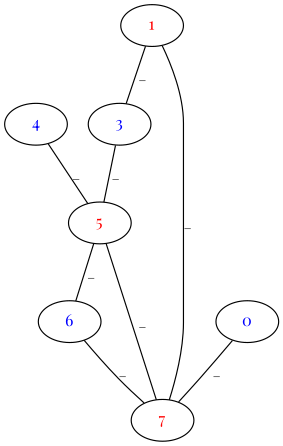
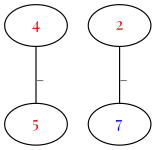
(152, 26) -> (120, 26)
(36, 124) -> (36, 26)
(120, 124) -> none
(70, 322) -> none
(131, 322) -> none
(247, 322) -> none
(163, 420) -> (120, 124)
